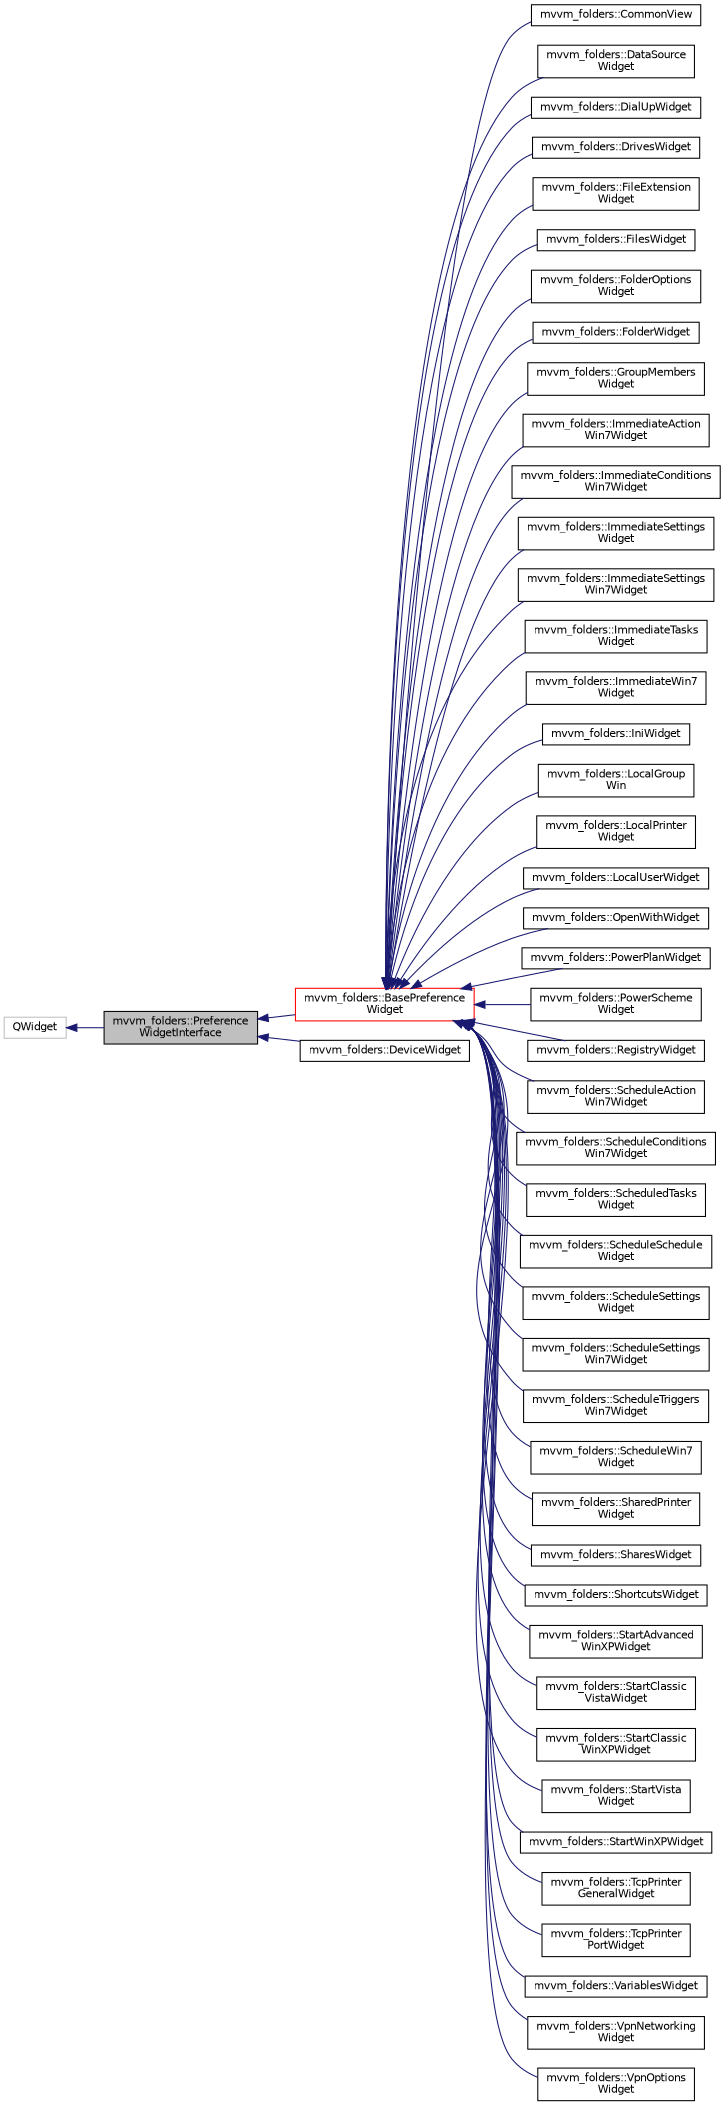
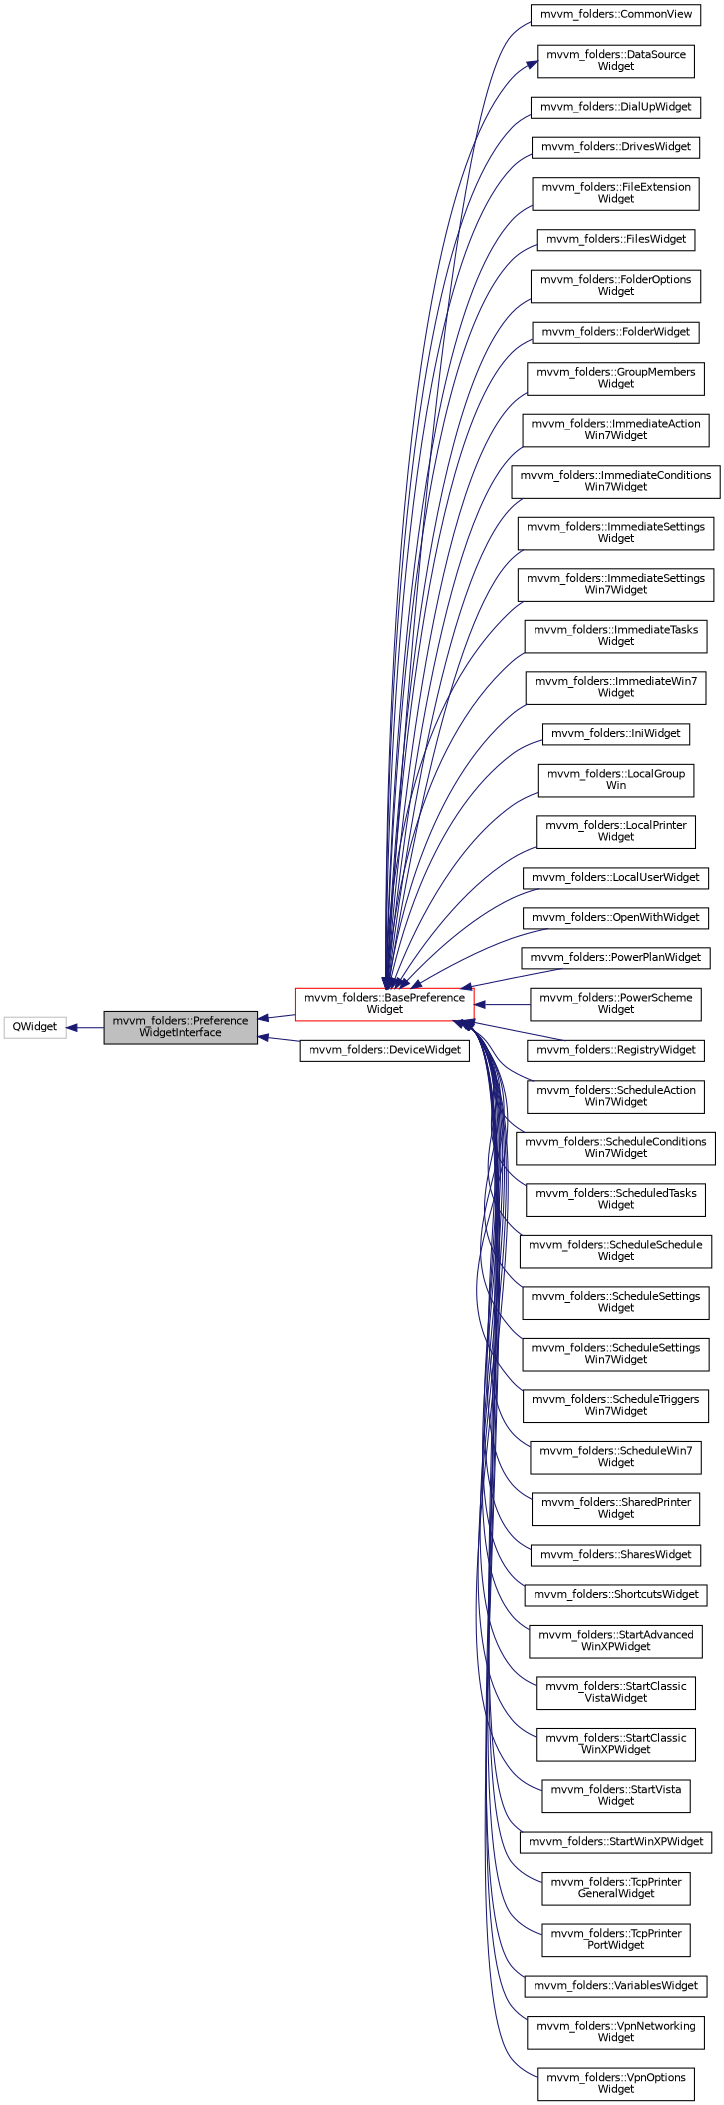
(406, 510) -> (425, 350)
